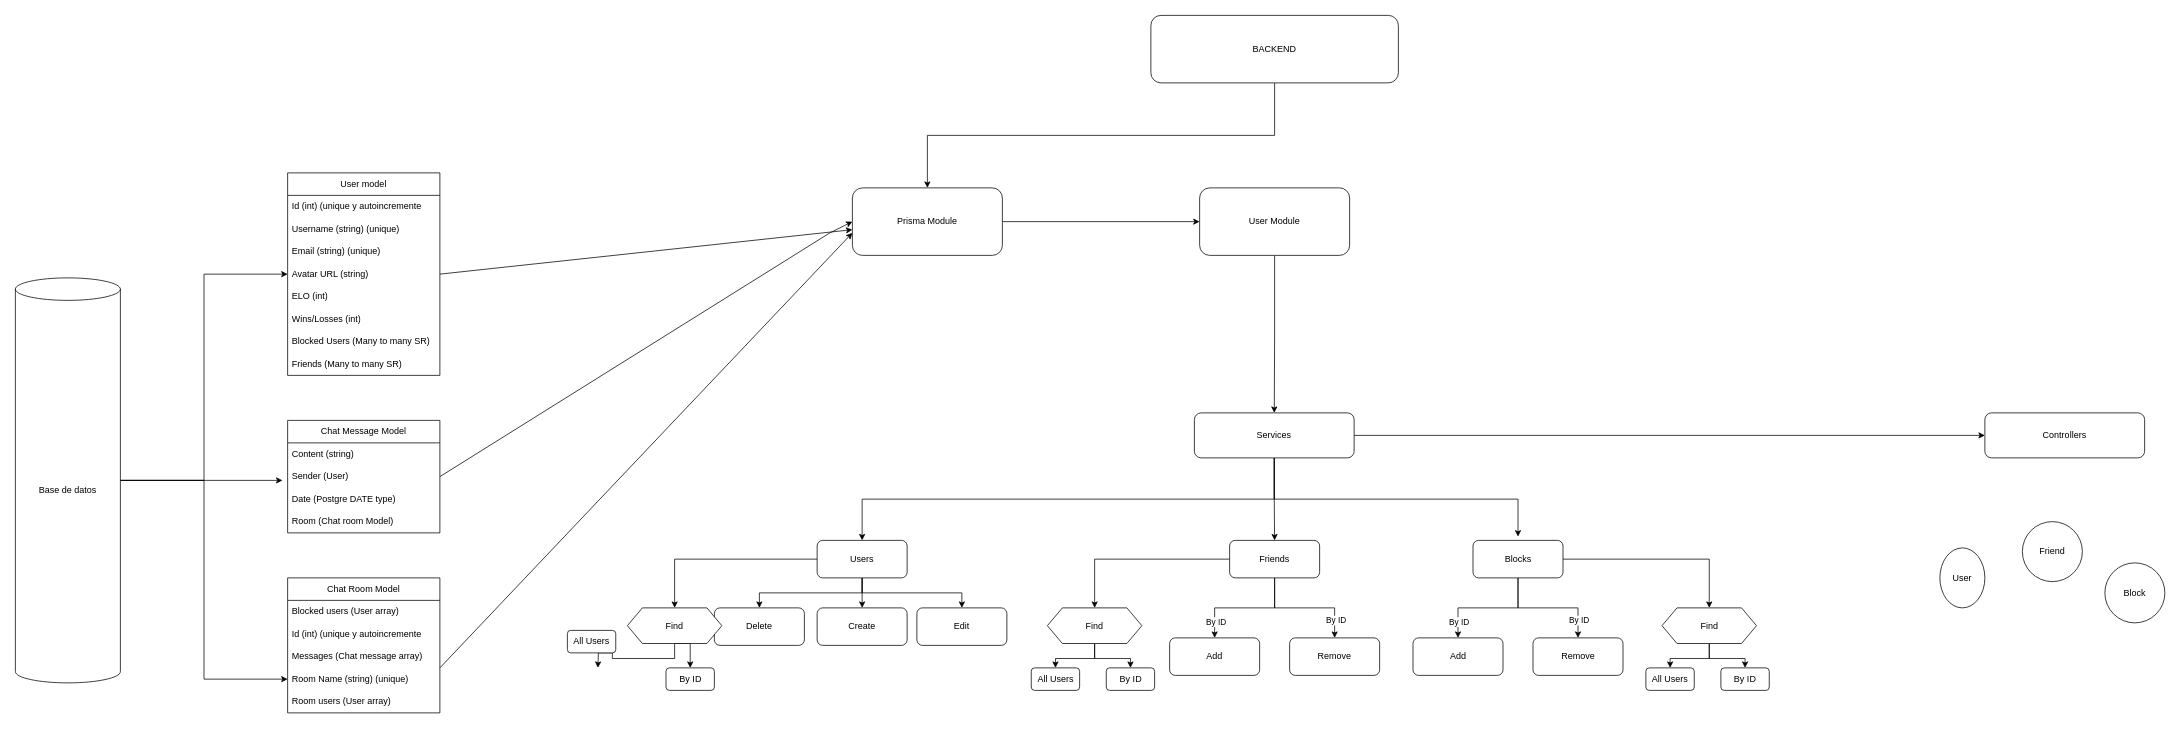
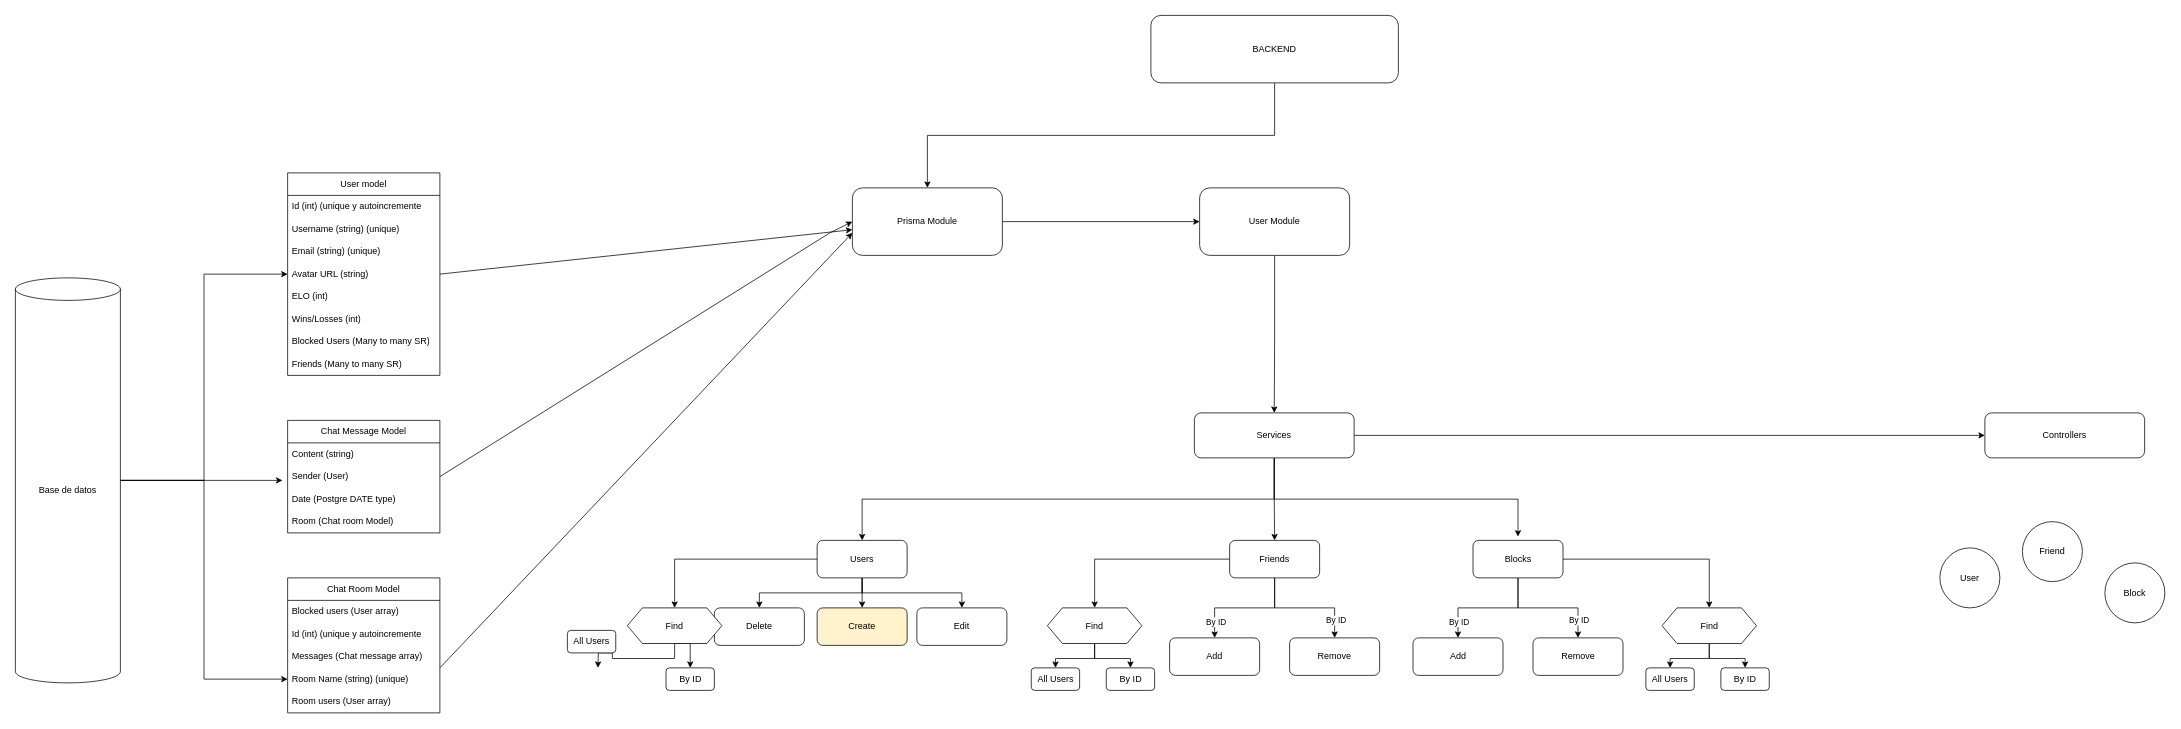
(1962, 578) -> (1970, 578)
(862, 627) -> (862, 627)
